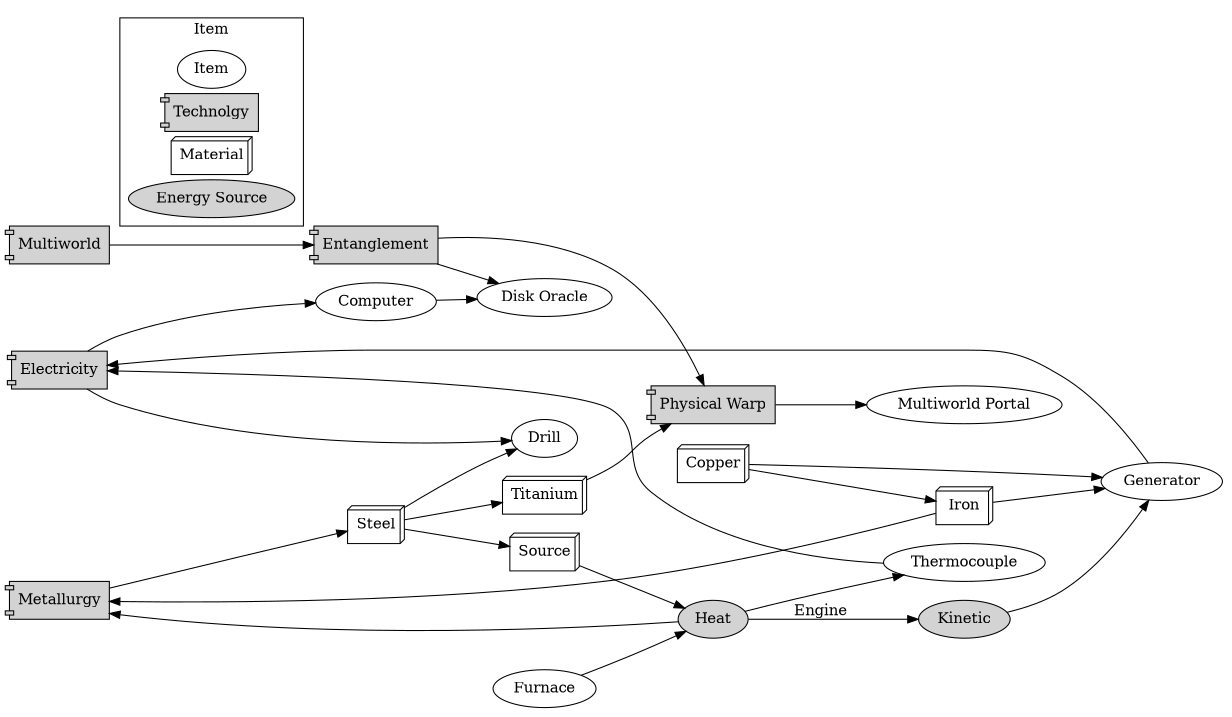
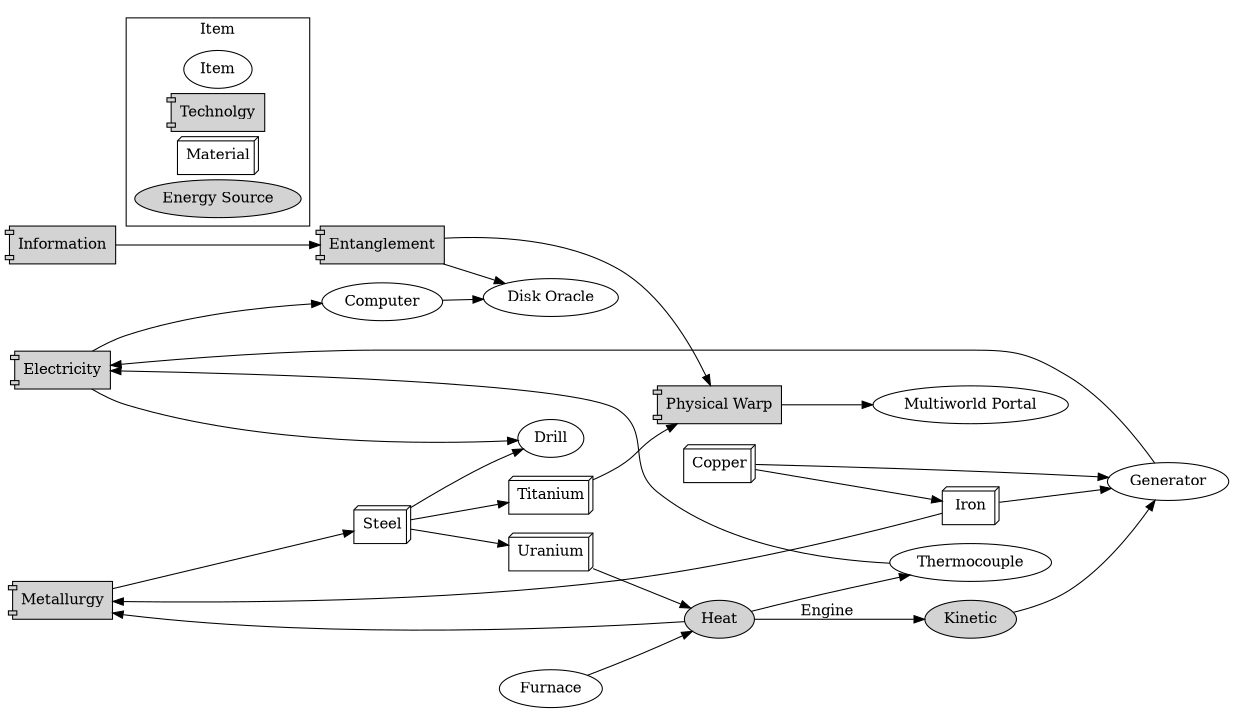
(59, 245) -> (63, 245)
(545, 552) -> (551, 552)
